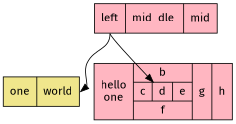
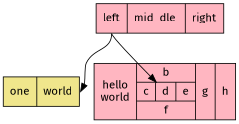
(200, 18) -> (205, 18)
(114, 97) -> (115, 97)
